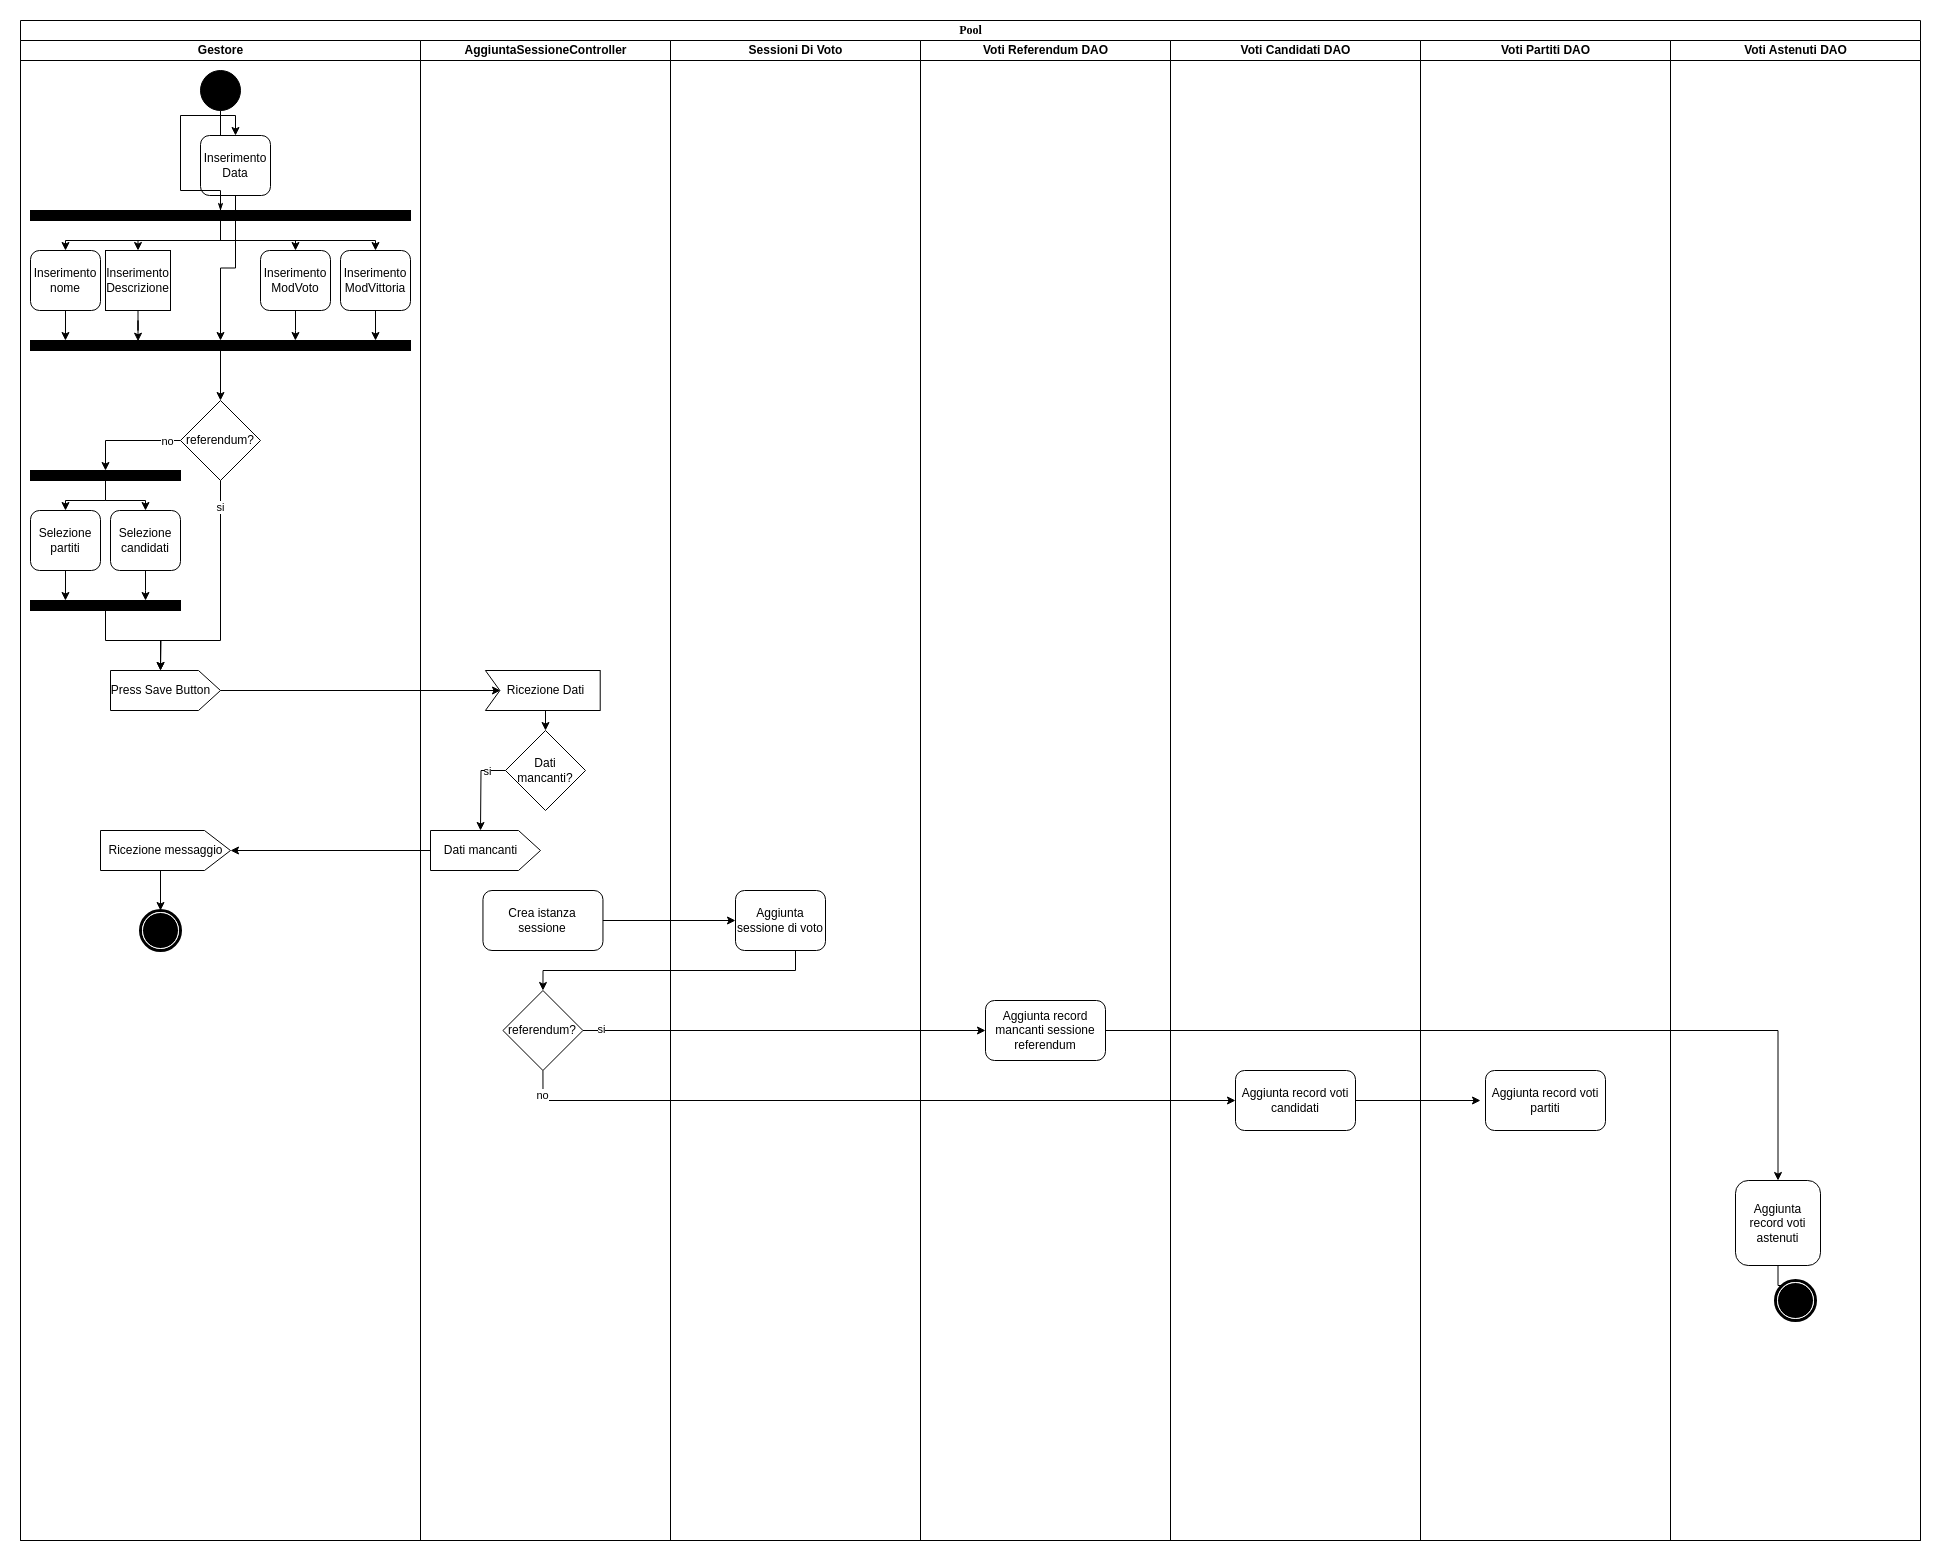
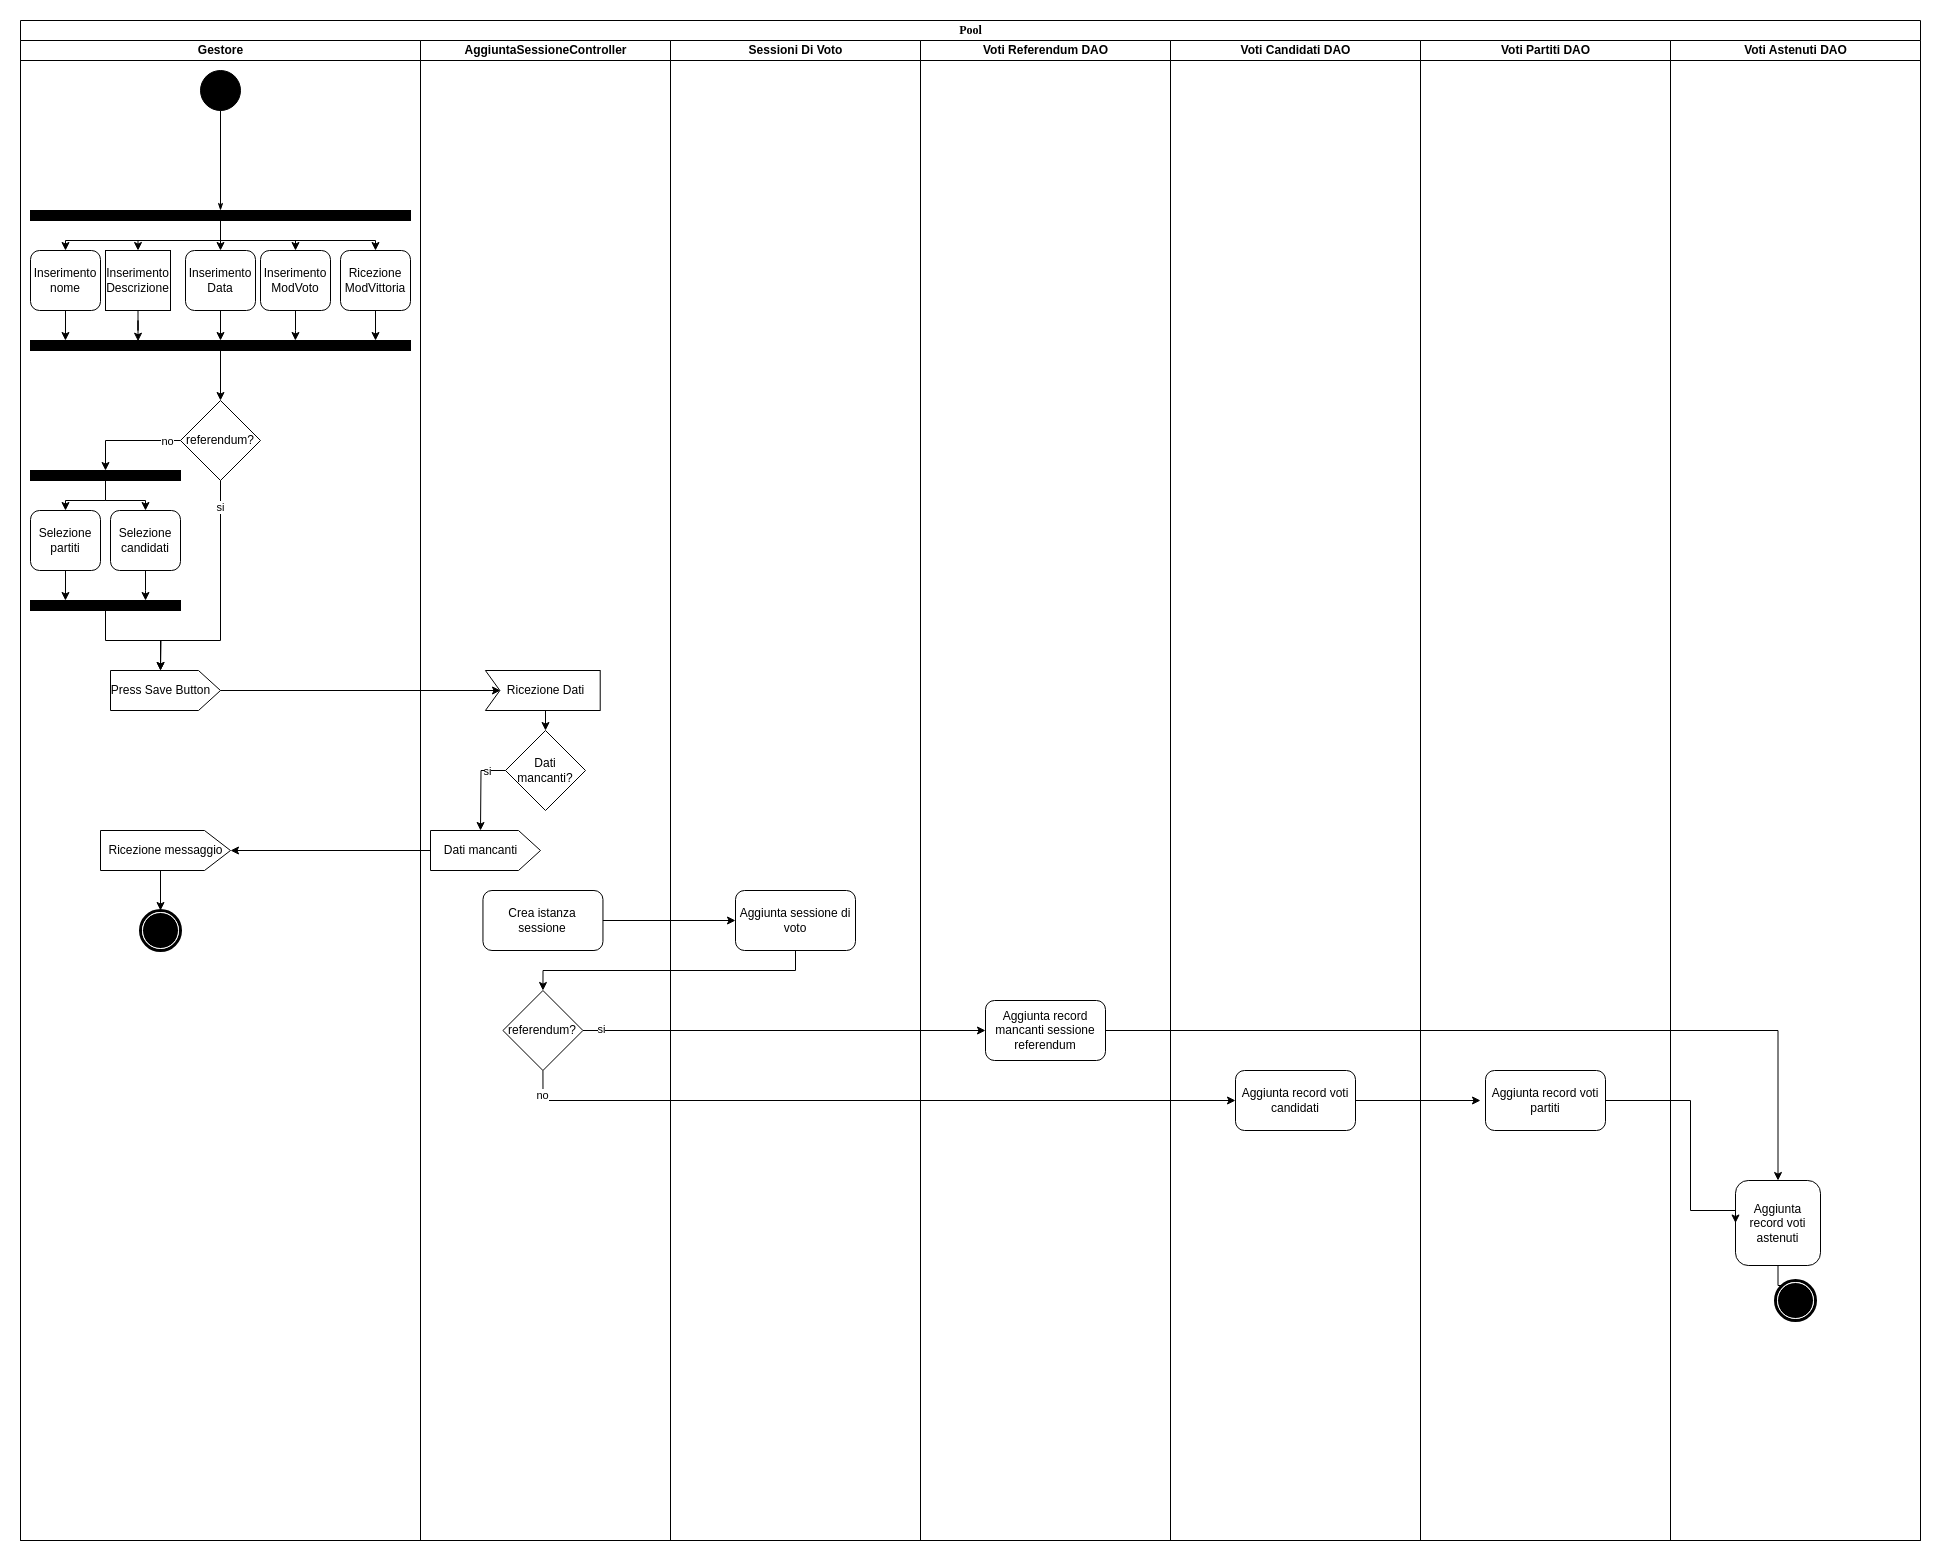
(236, 166) -> (221, 281)
(376, 281) -> (376, 281)
(781, 921) -> (796, 921)
none -> (1691, 1139)
